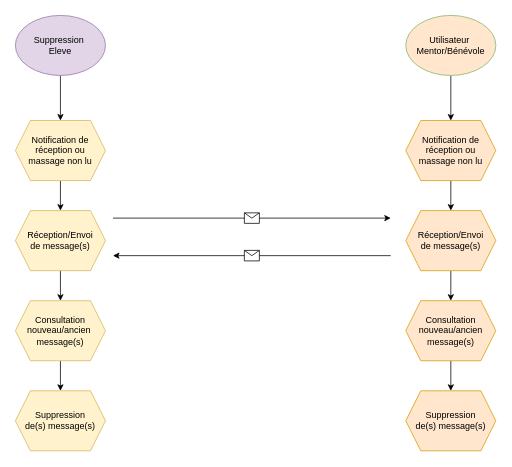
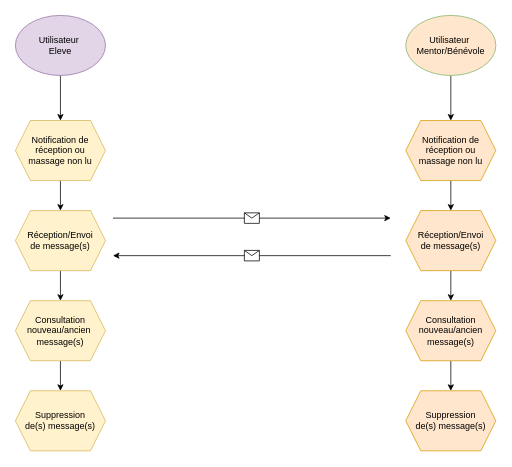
(60, 45) -> (60, 45)
